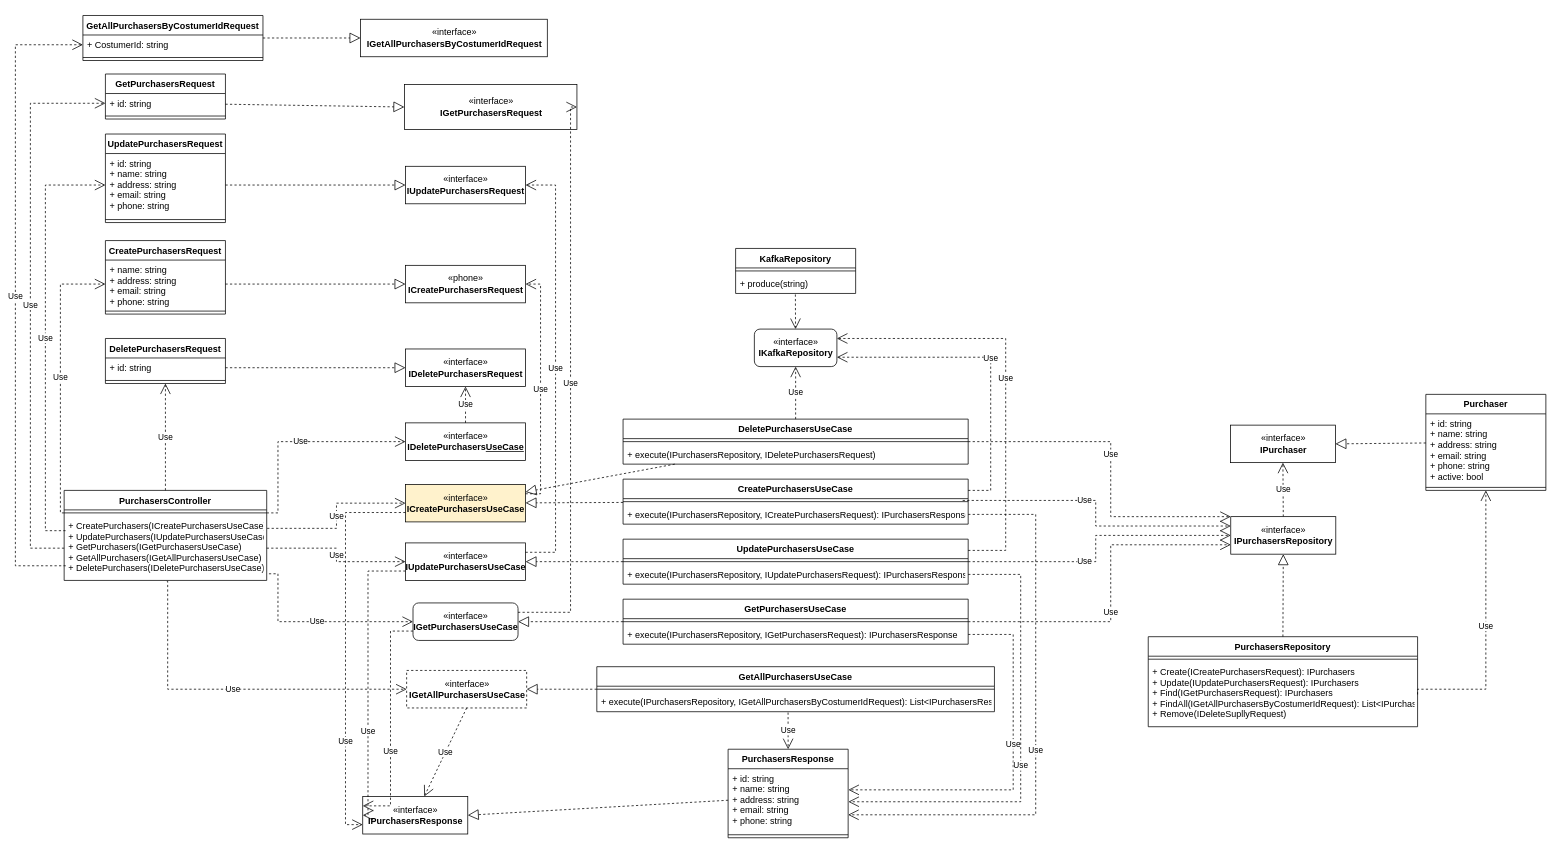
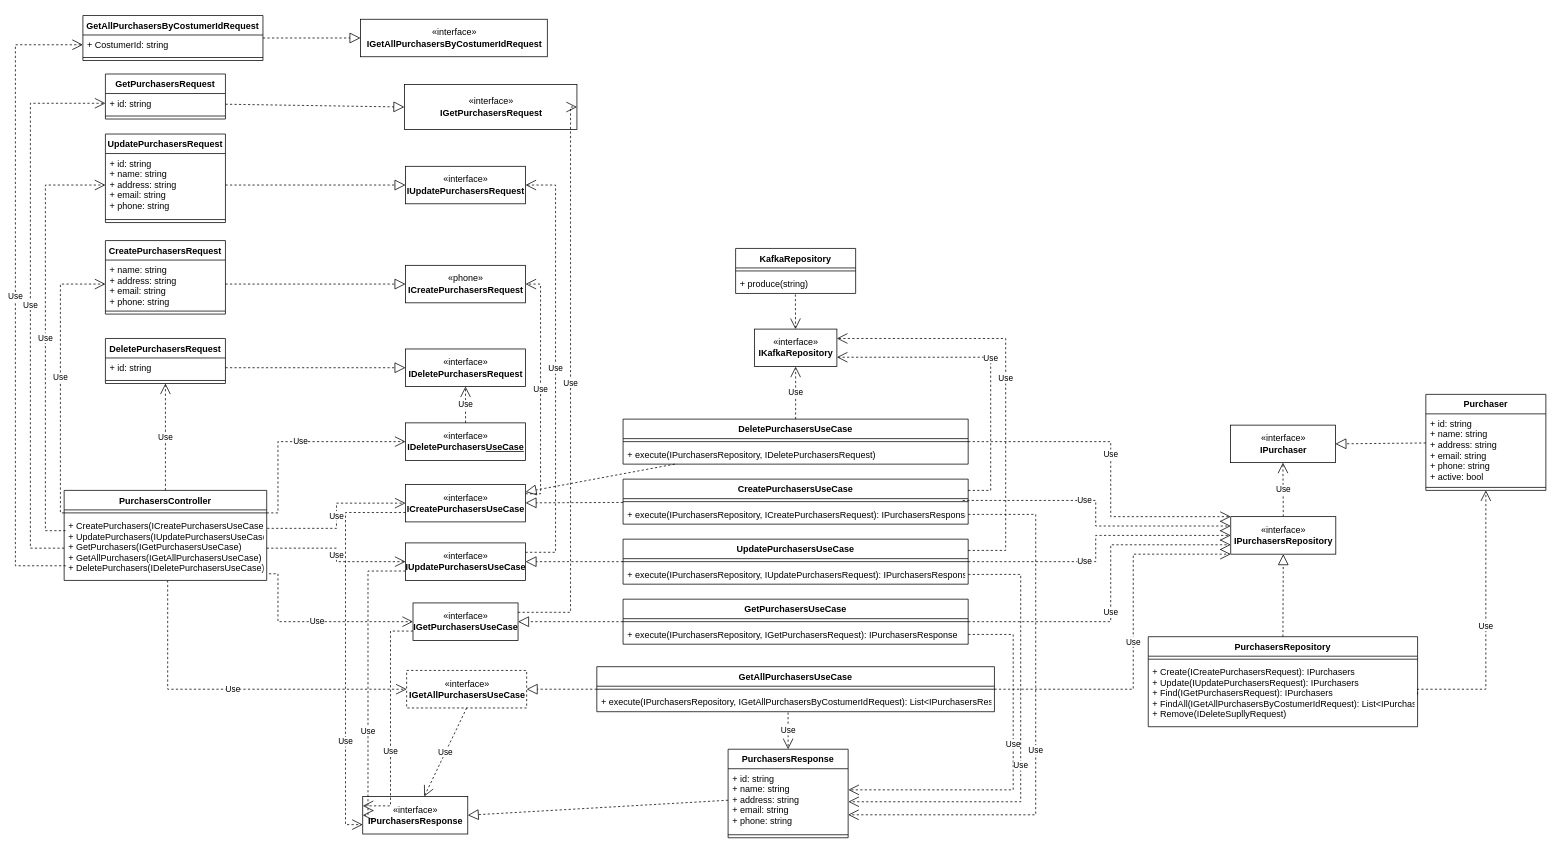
(795, 348) -> (795, 348)
(465, 503) -> (465, 503)
(465, 621) -> (465, 621)
none -> (1133, 642)
